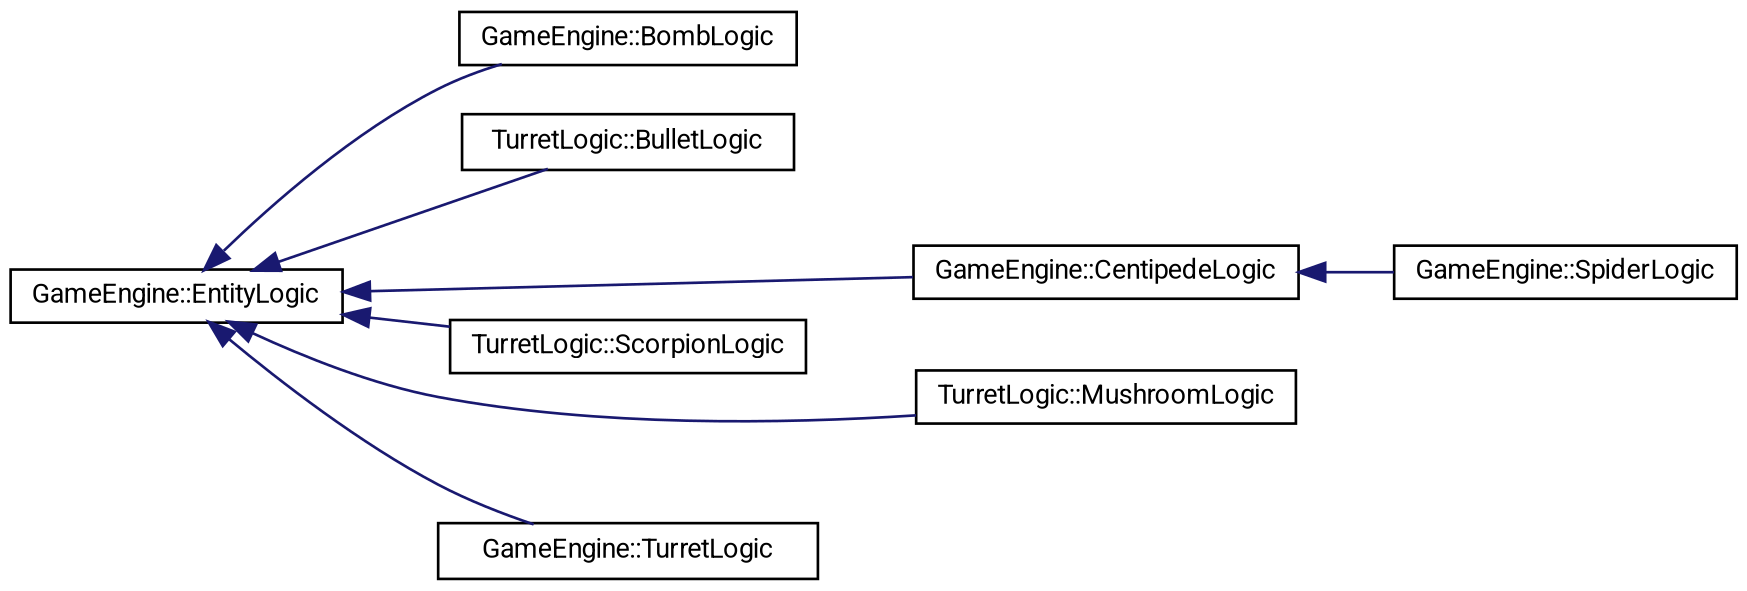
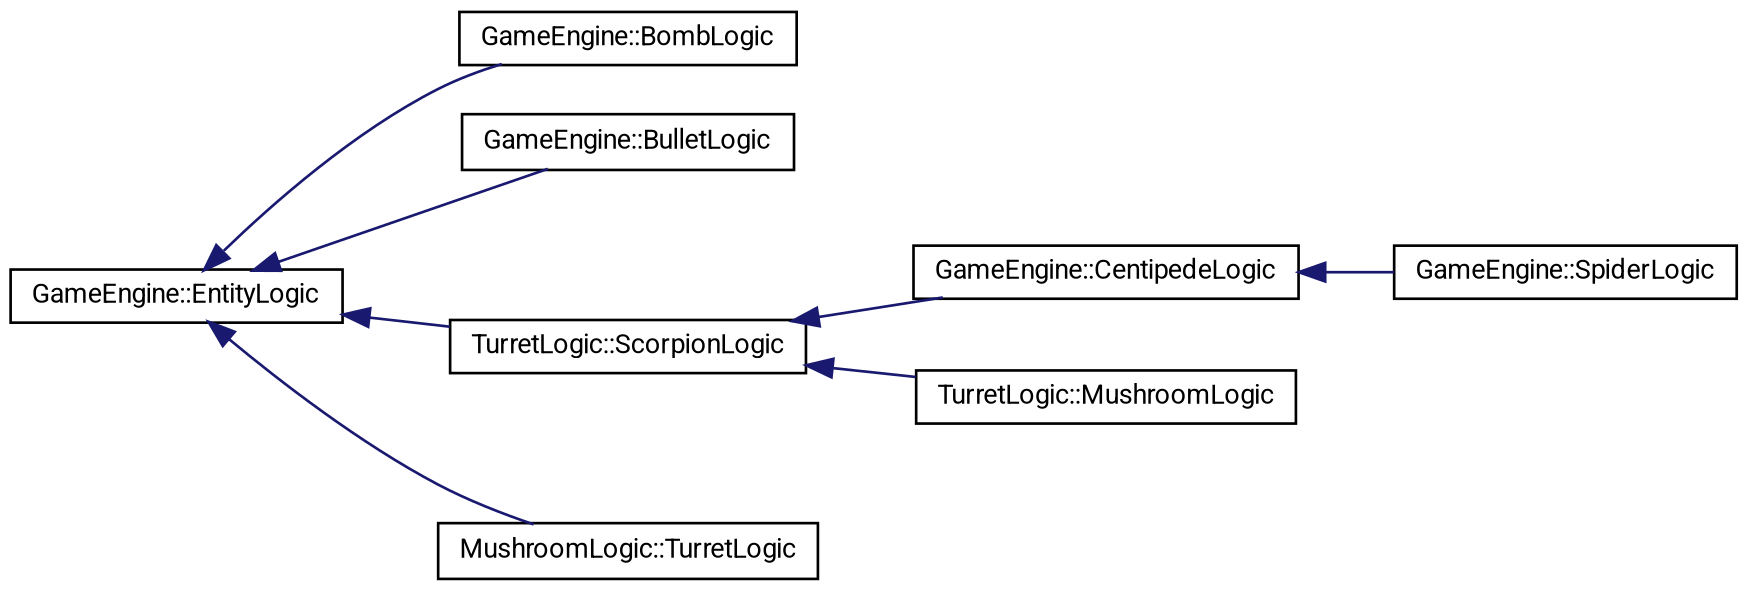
(628, 142) -> (628, 142)
(642, 284) -> (881, 307)
(578, 415) -> (874, 373)
(628, 551) -> (628, 551)
